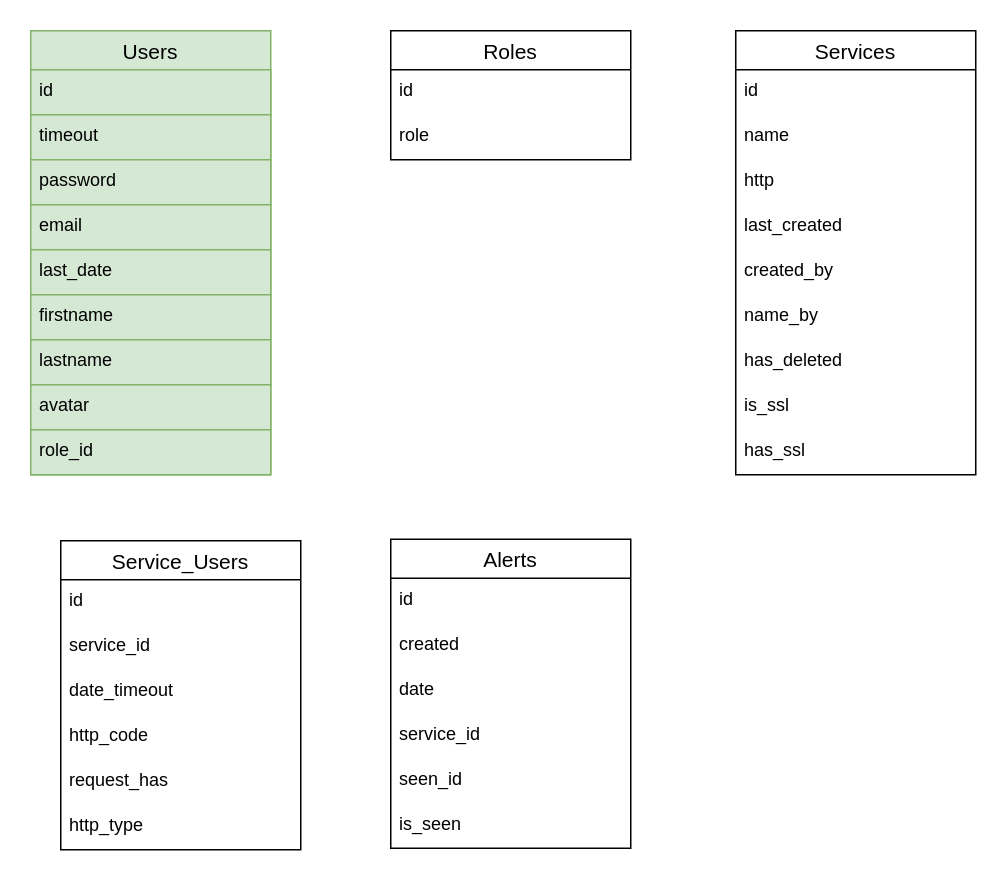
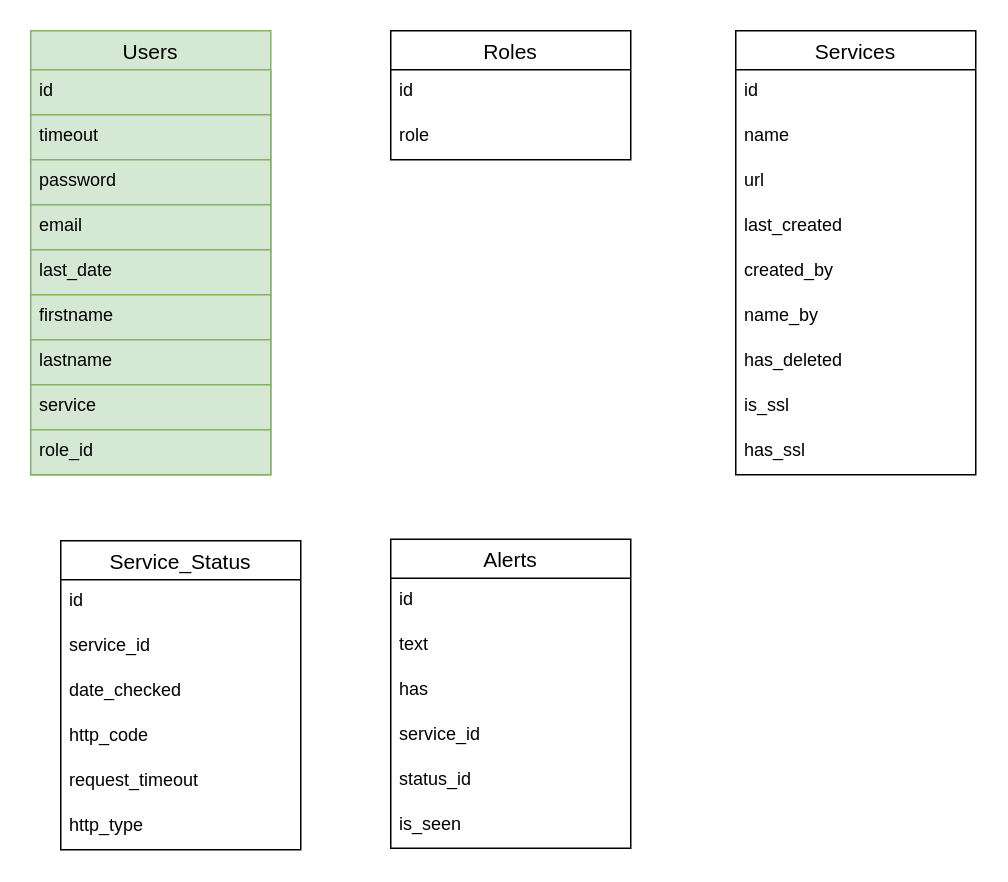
(764, 180) -> (757, 180)
(69, 405) -> (72, 405)
(180, 562) -> (180, 562)
(434, 644) -> (419, 644)
(419, 689) -> (414, 689)
(127, 690) -> (129, 690)
(432, 779) -> (442, 779)
(124, 780) -> (142, 780)
